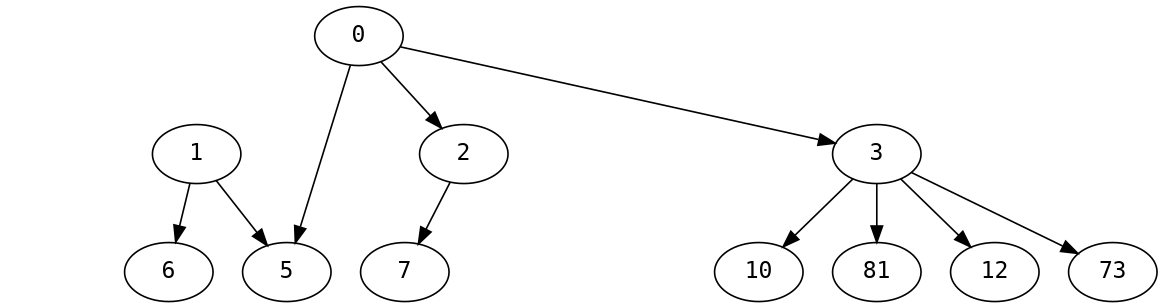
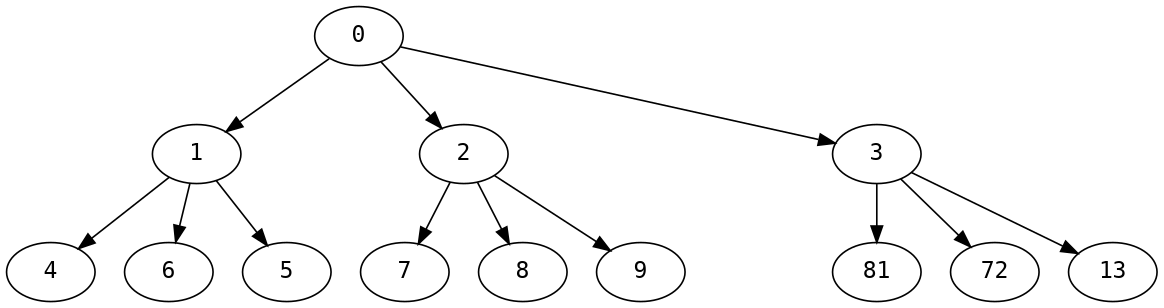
(325, 146) -> (285, 90)
none -> (51, 272)
none -> (523, 272)
none -> (641, 272)
(759, 272) -> none
(995, 272) -> (995, 272)
(1113, 272) -> (1113, 272)
